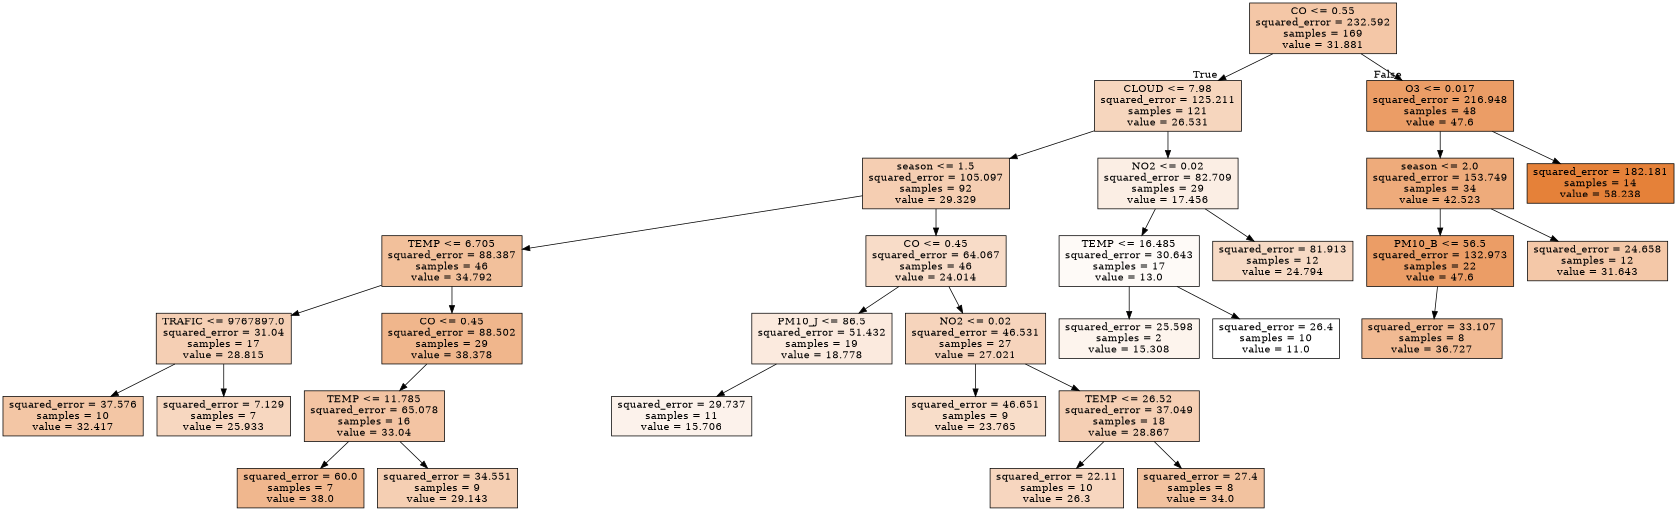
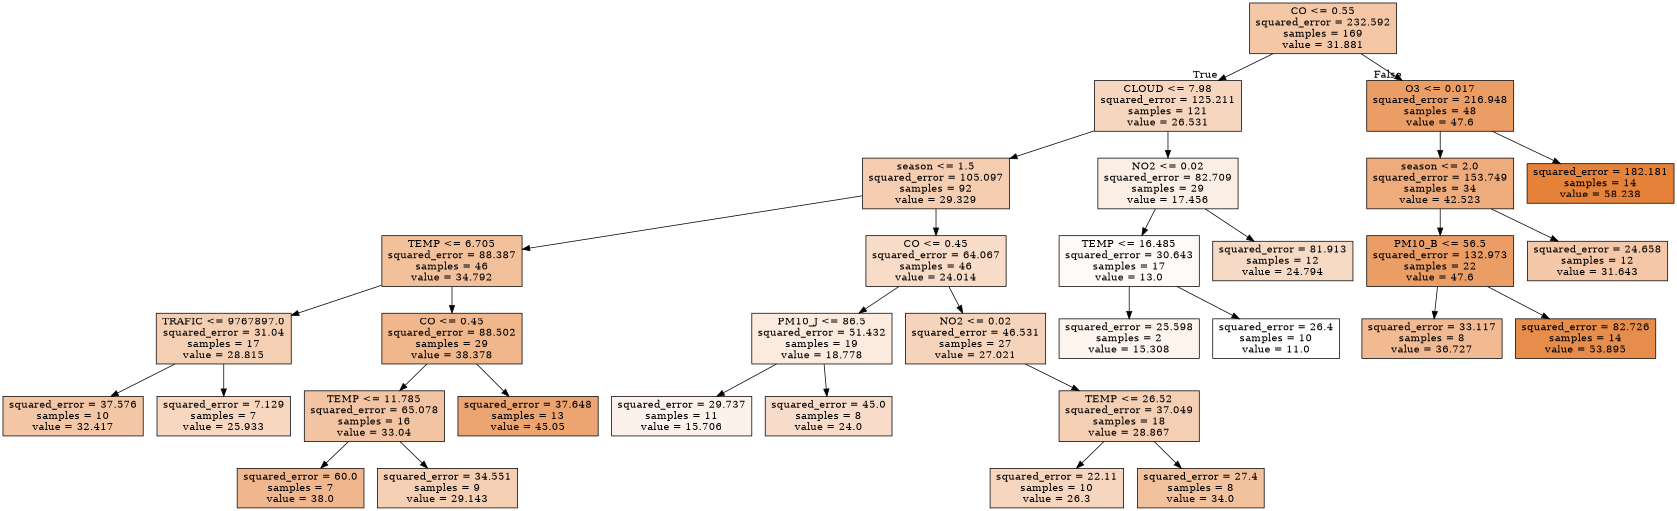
(1432, 339) -> (1432, 339)
none -> (1586, 339)
none -> (528, 416)
none -> (829, 416)
(976, 416) -> none
